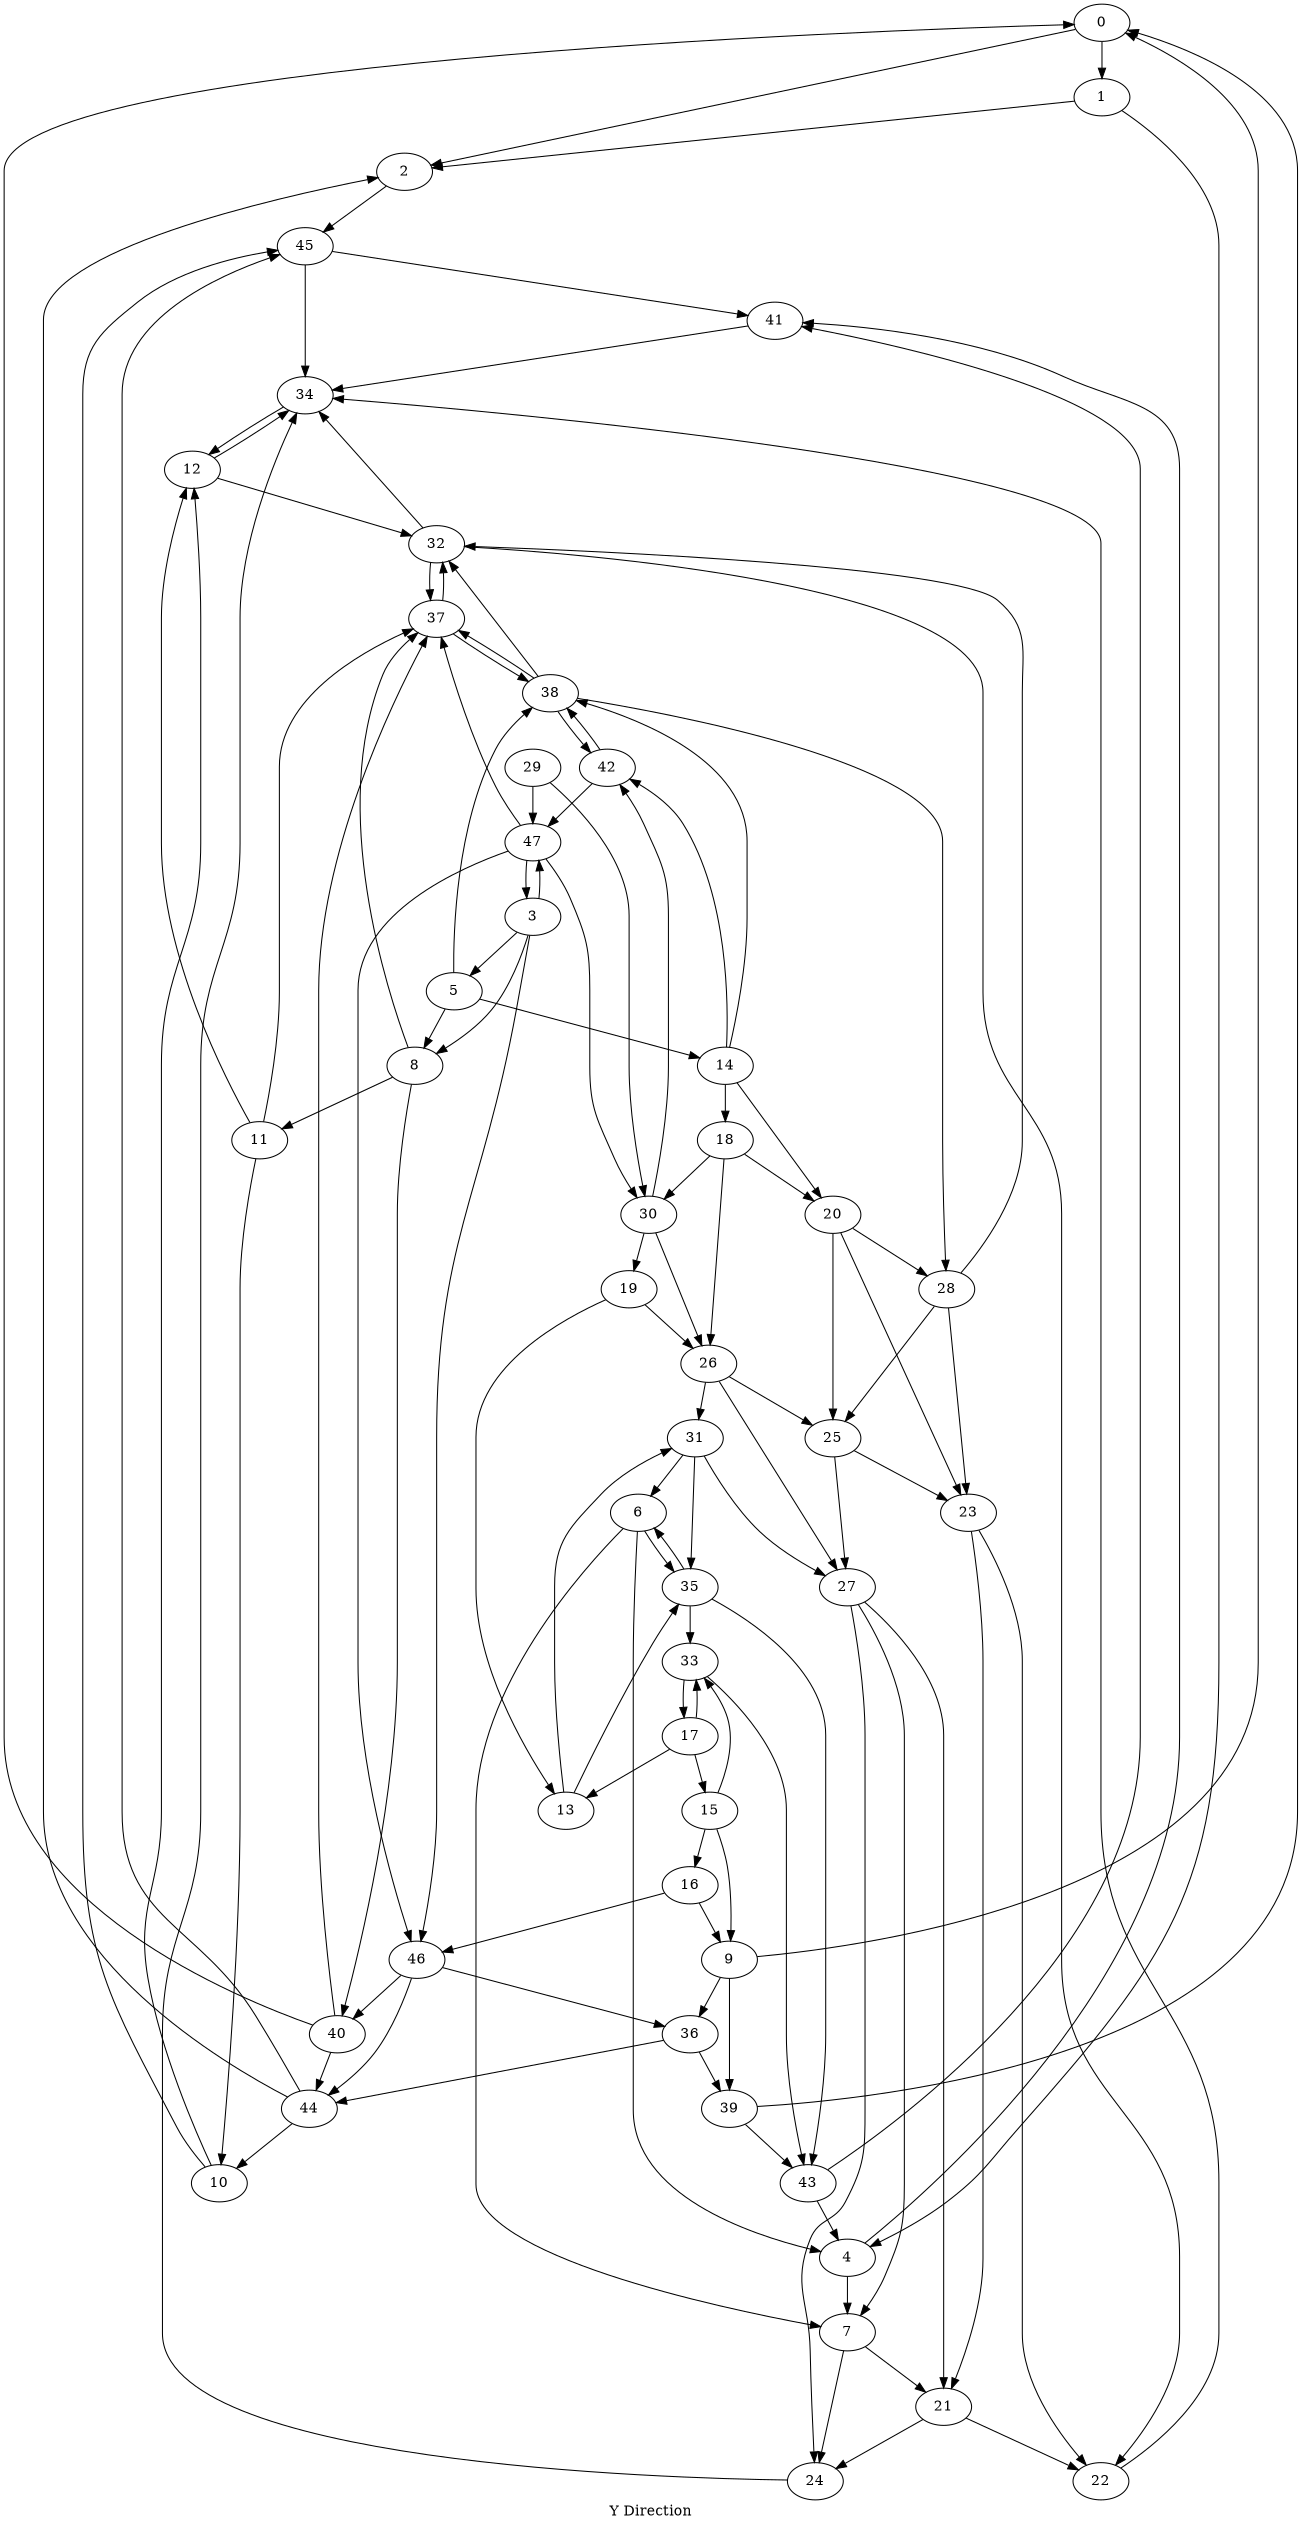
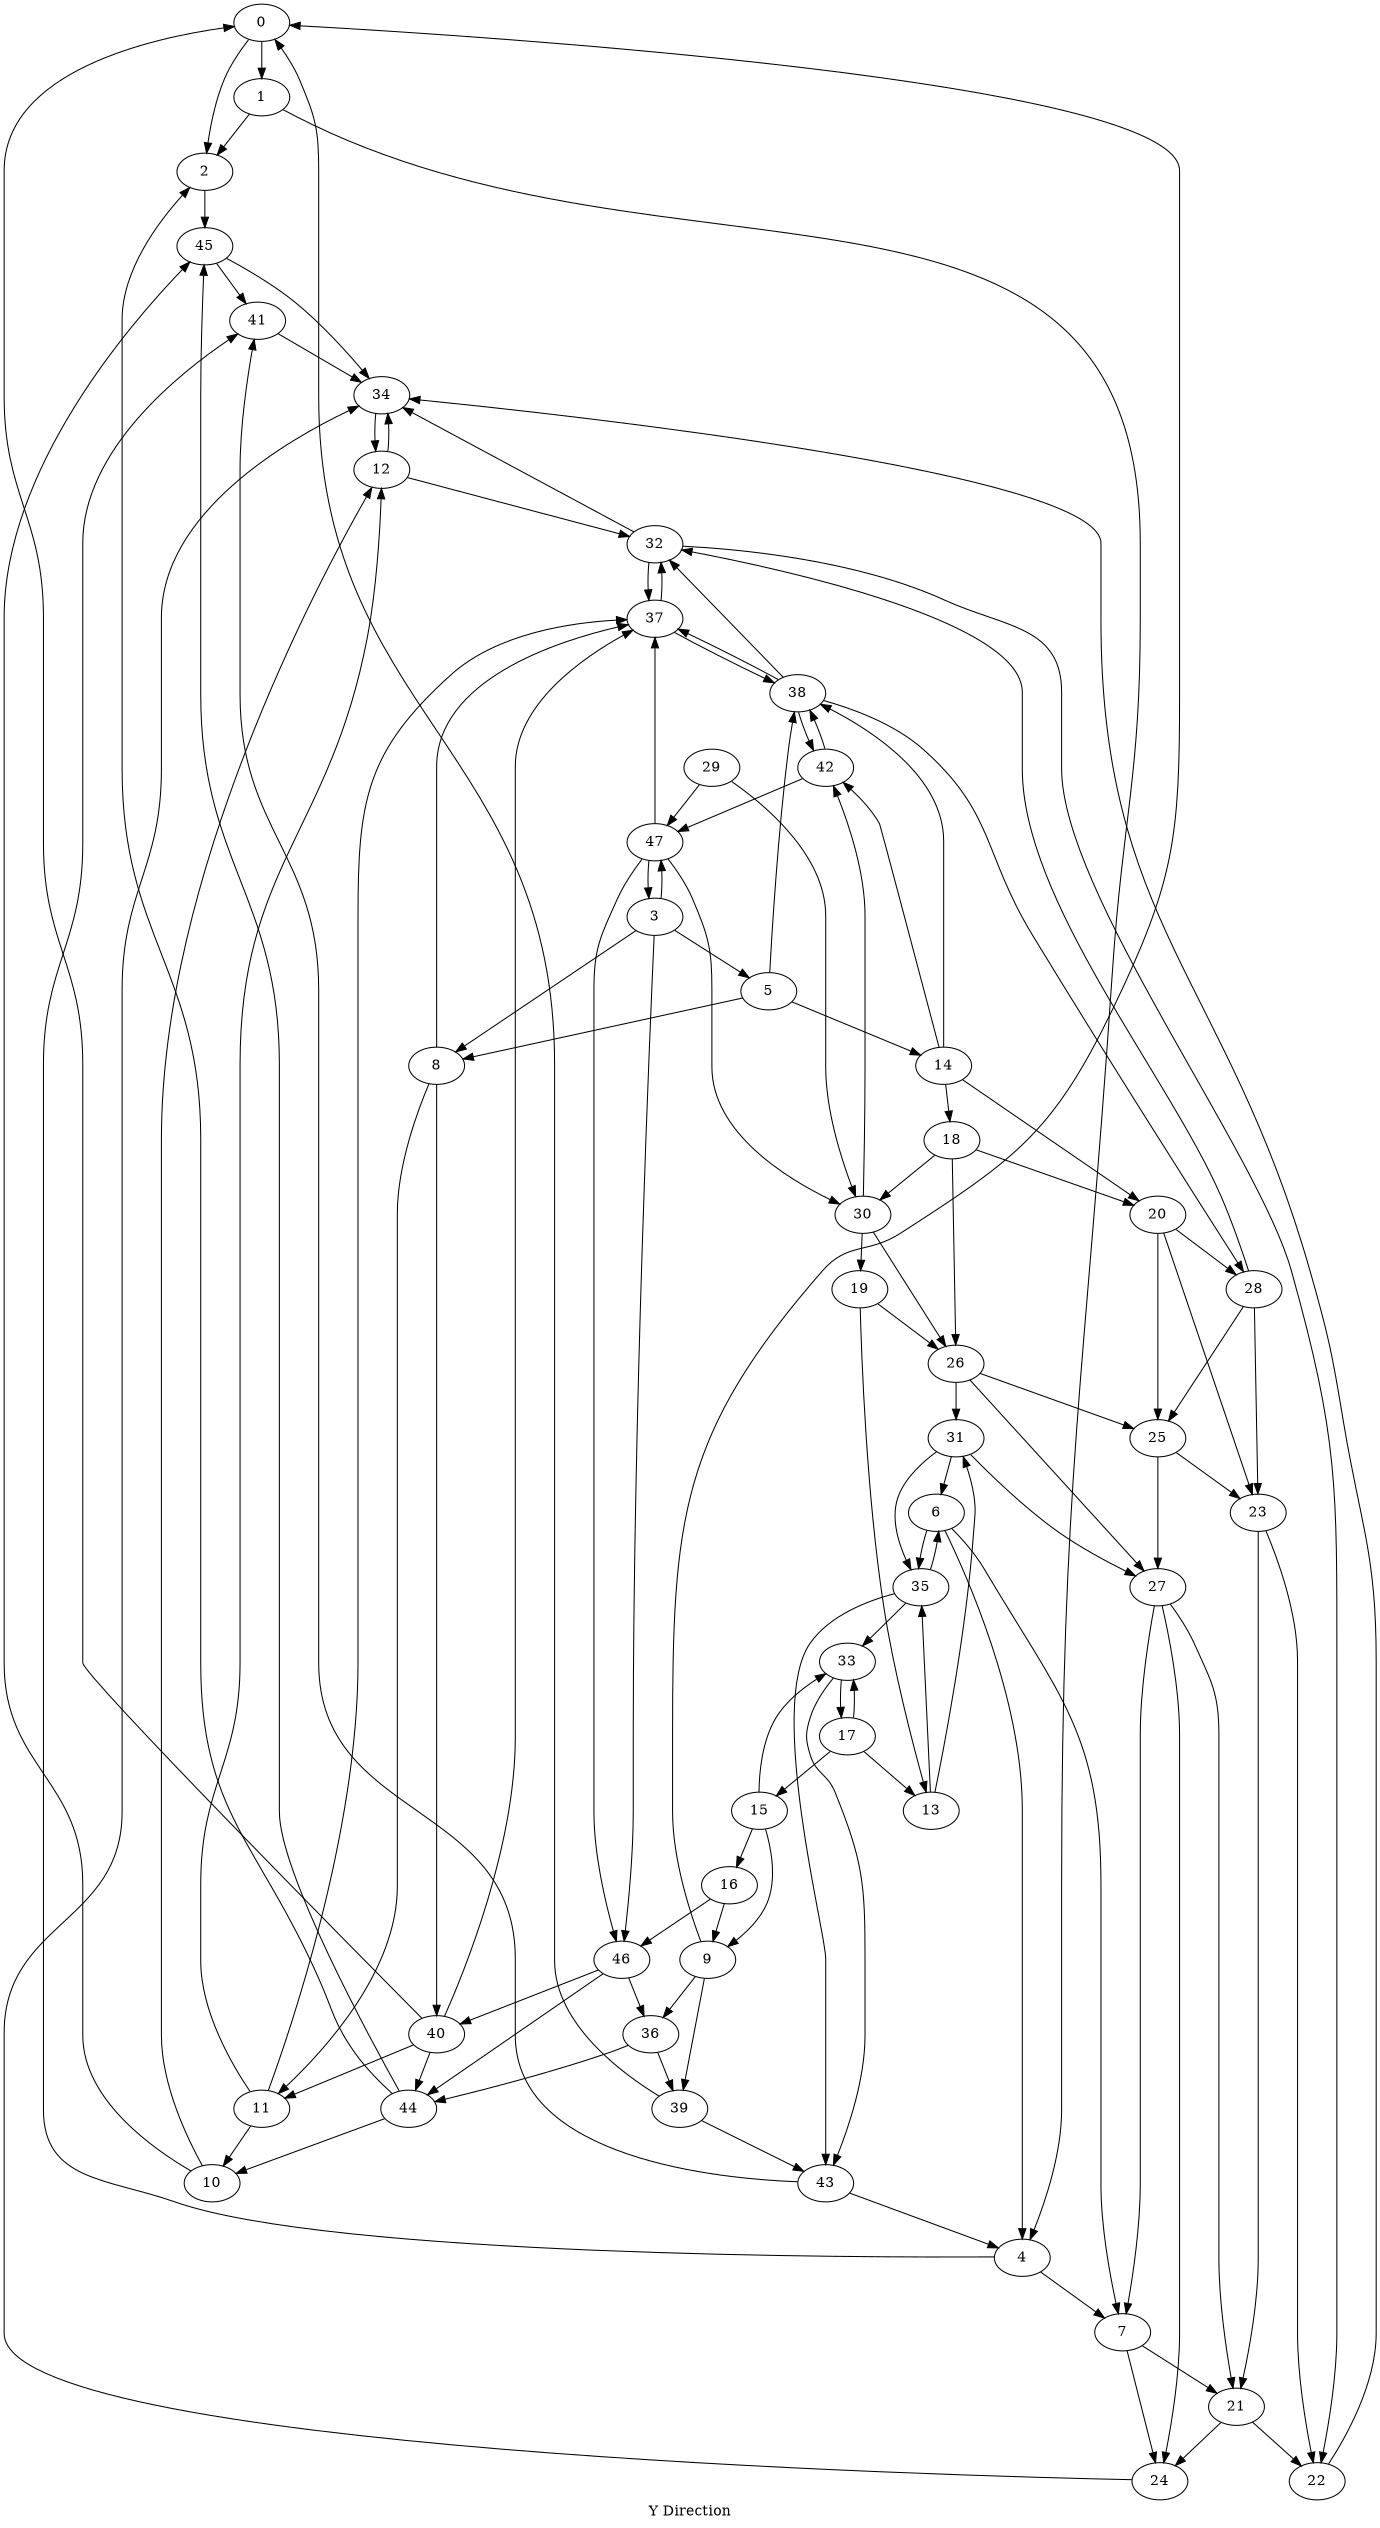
none -> (354, 2070)
